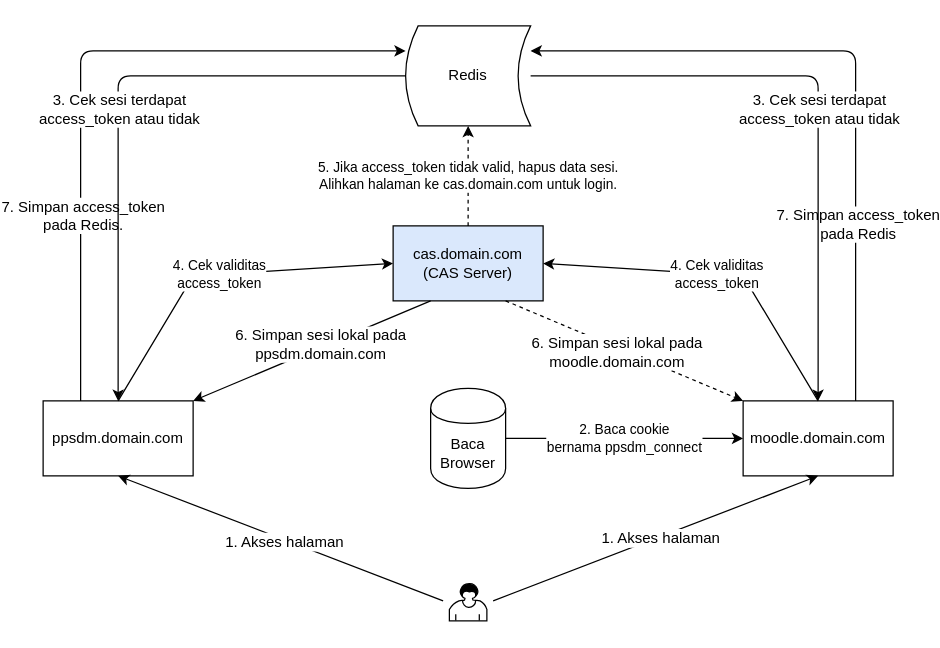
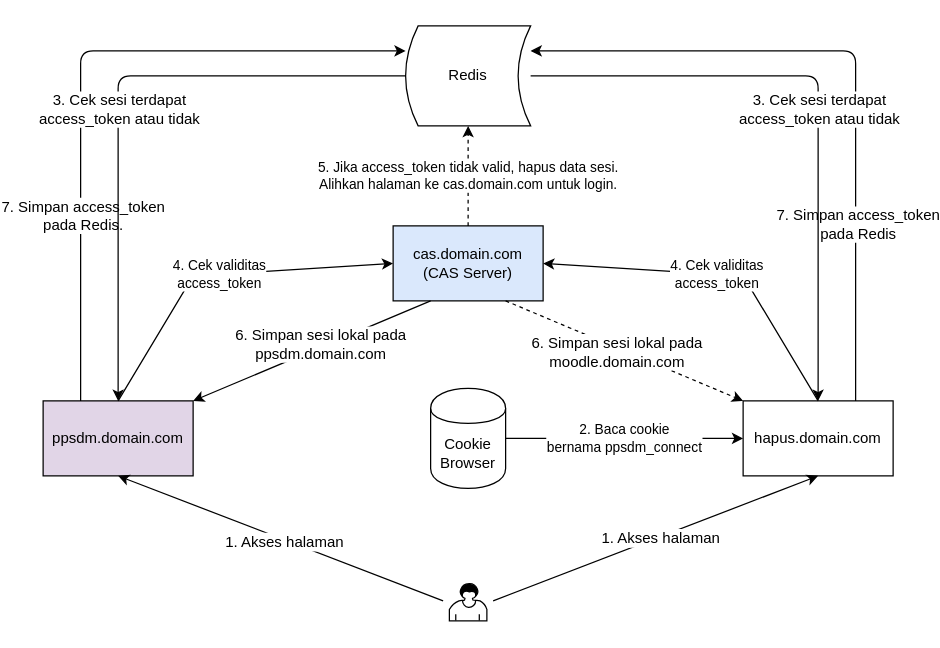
(118, 438) -> (118, 438)
(818, 438) -> (818, 438)
(468, 453) -> (468, 453)
